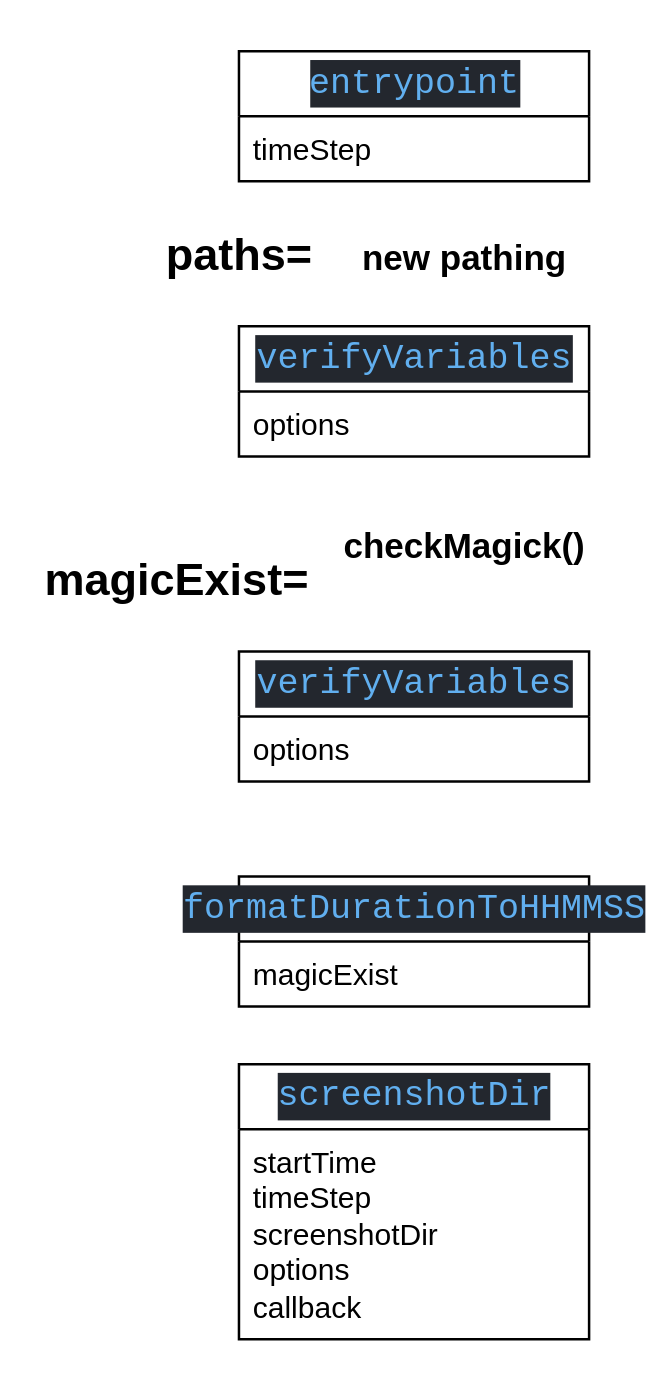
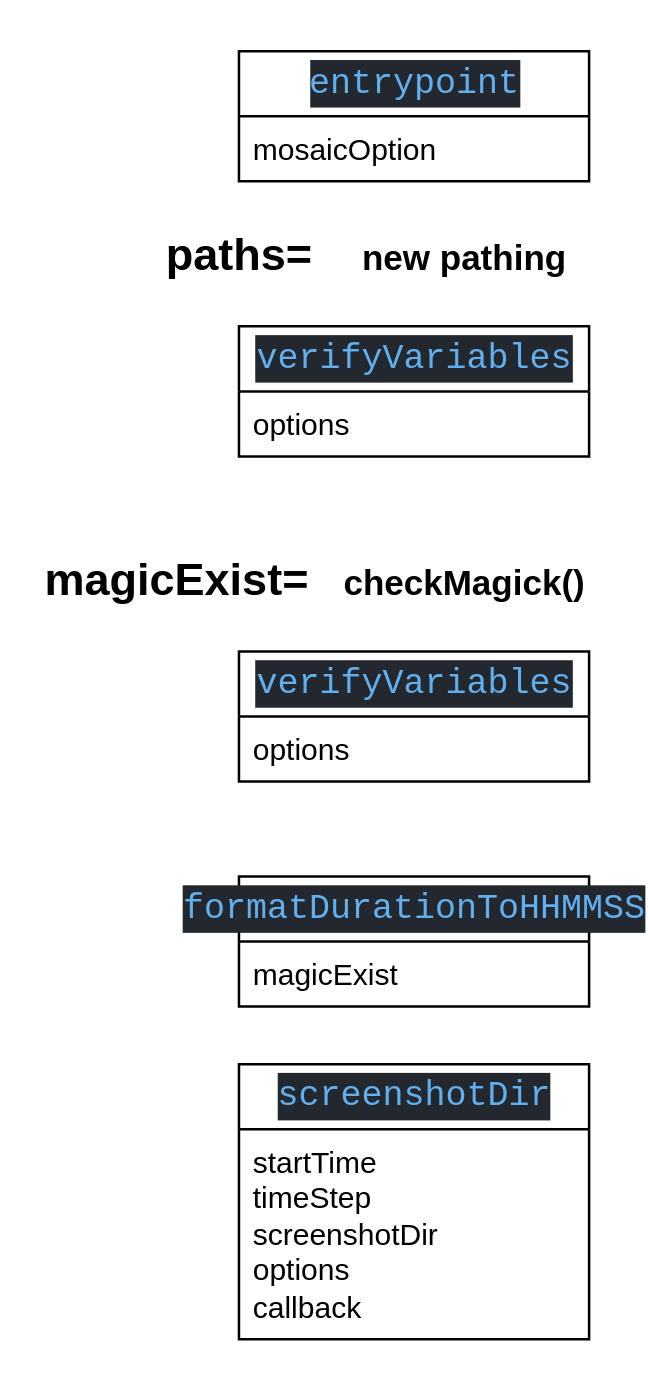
(317, 152) -> (347, 152)
(464, 539) -> (464, 576)
